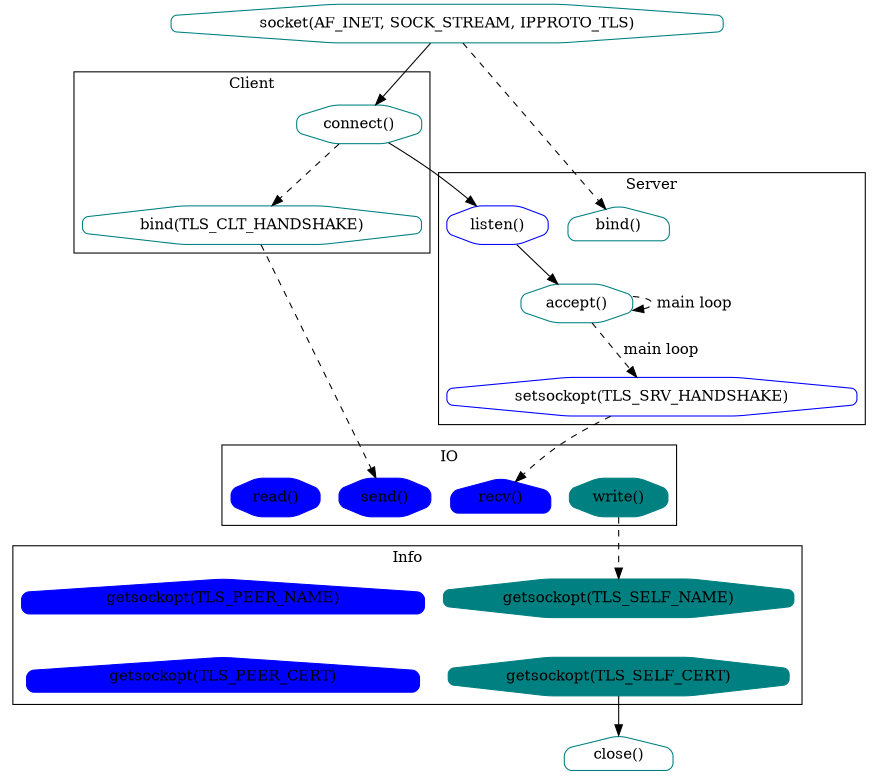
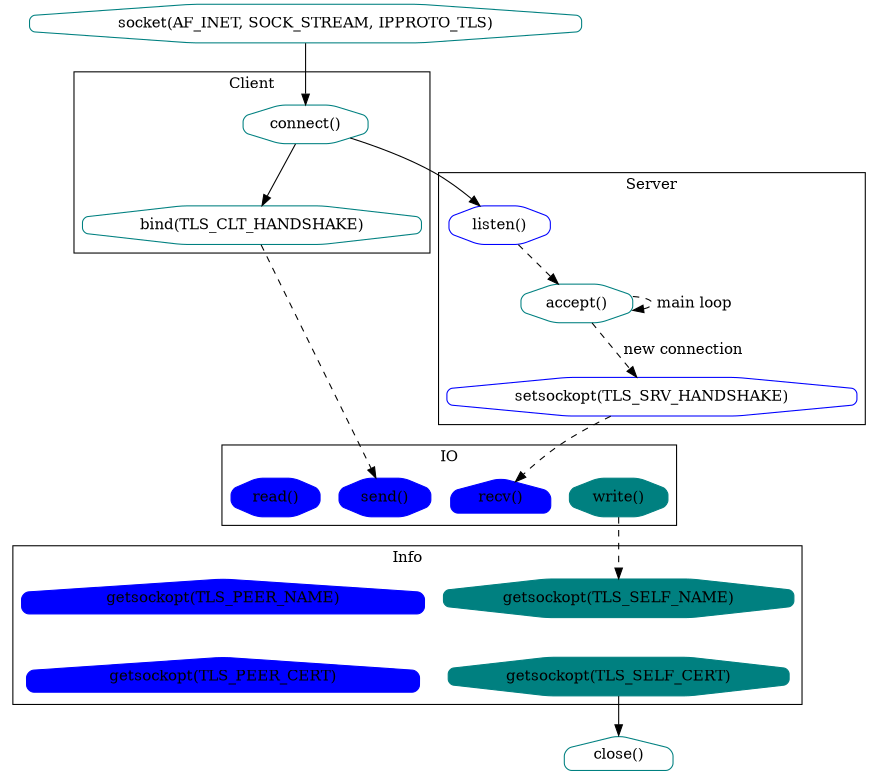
(310, 171) -> (281, 170)
(619, 225) -> none
(533, 261) -> (534, 261)
(661, 350) -> (684, 350)
